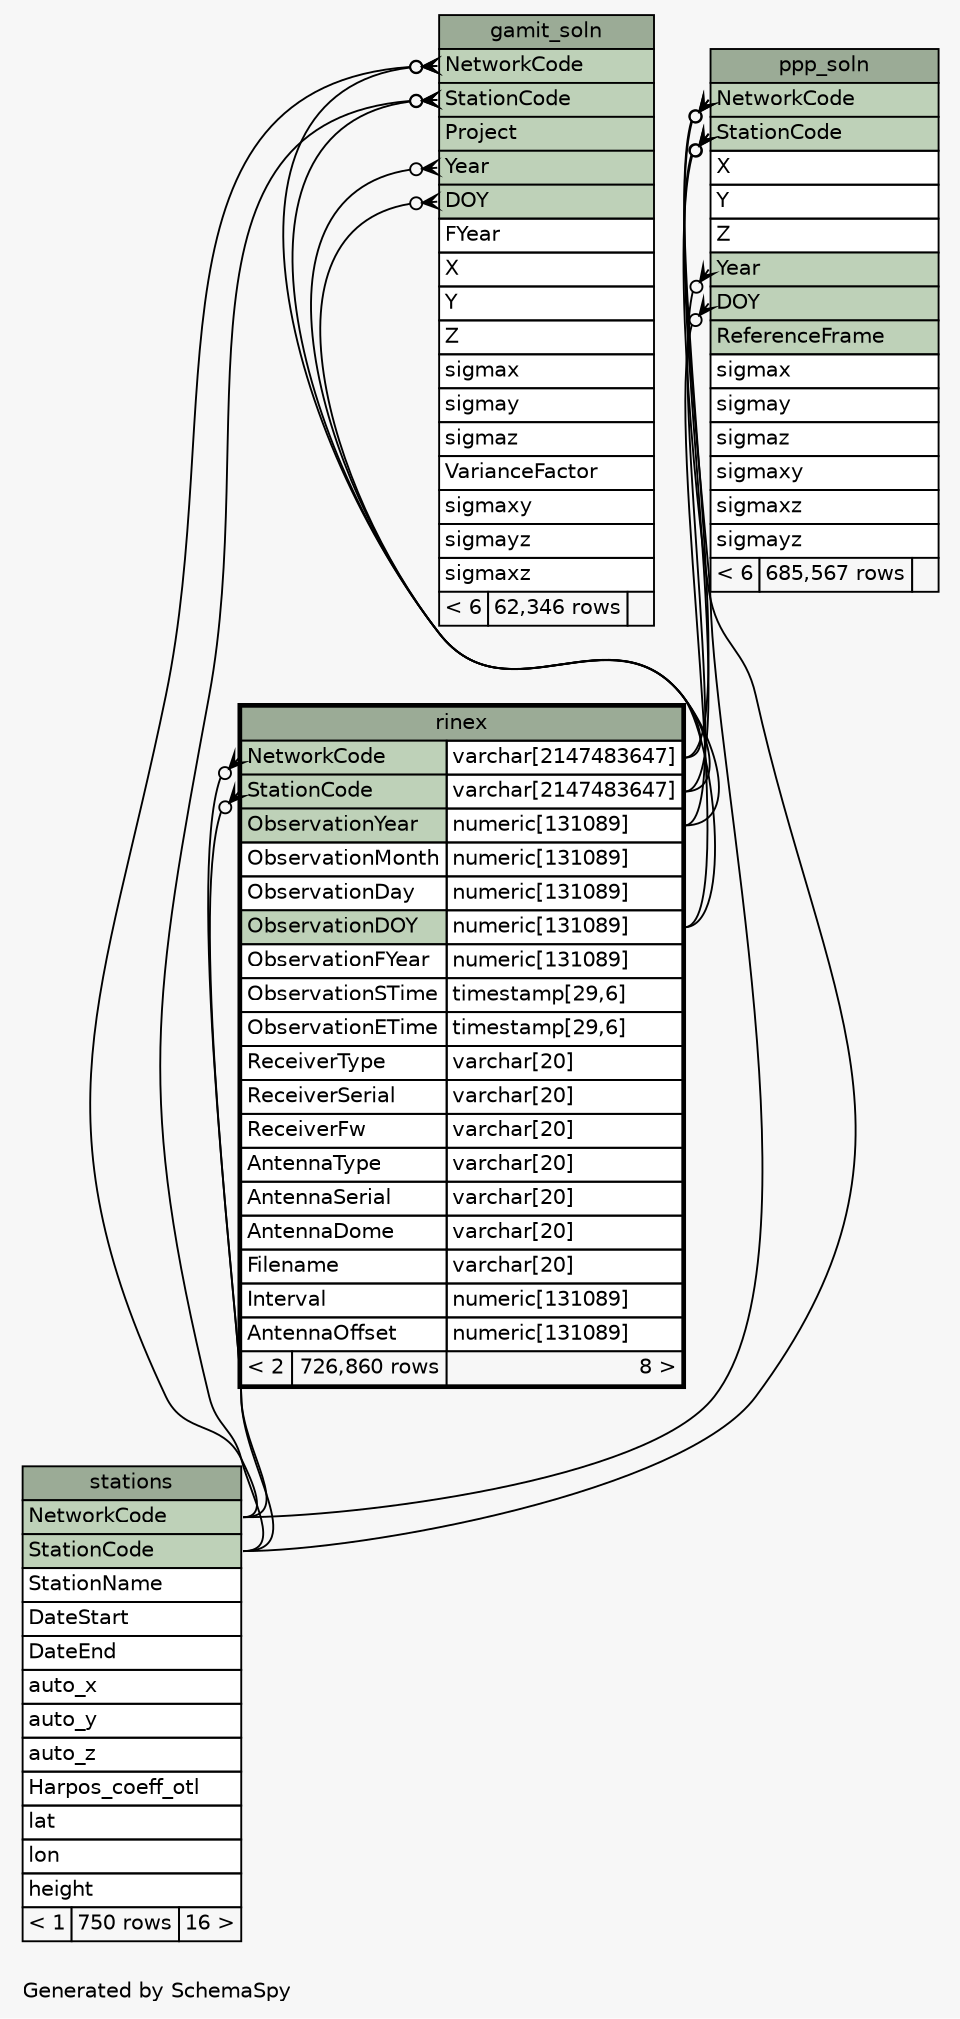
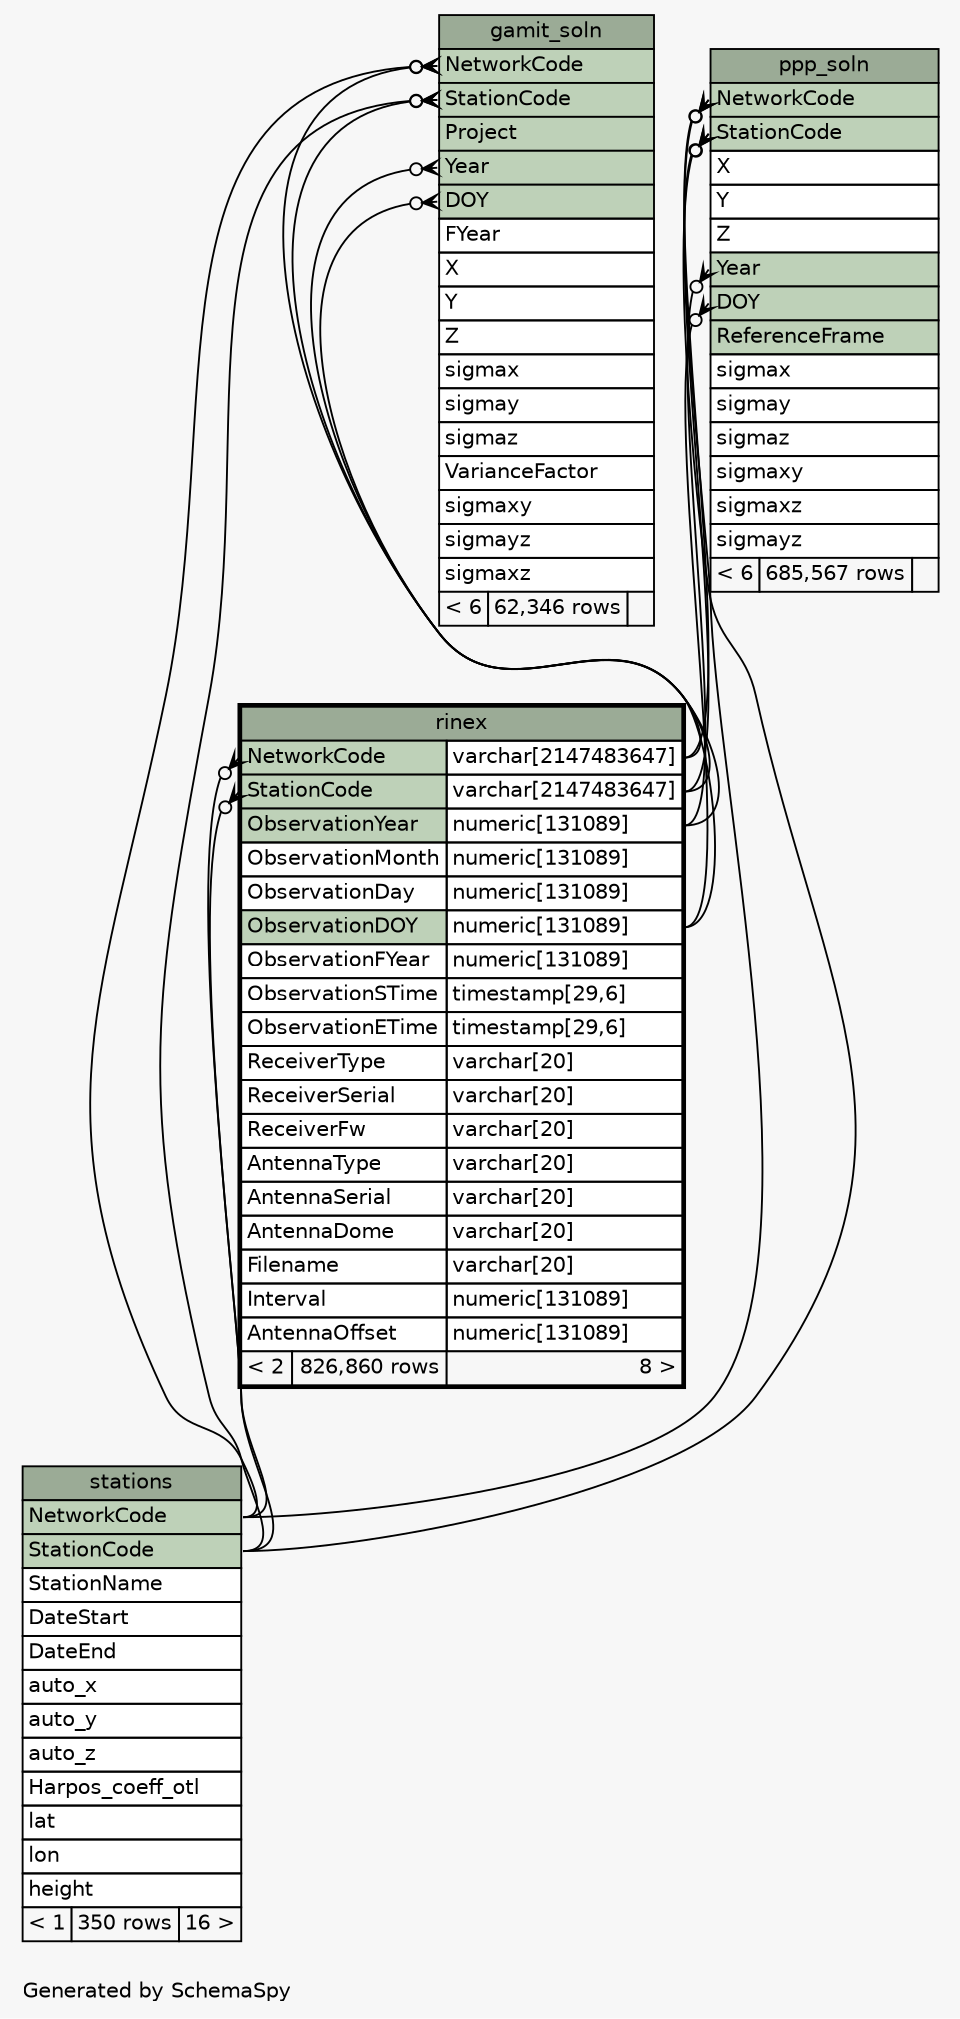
(370, 1367) -> (370, 1367)
(125, 1923) -> (125, 1923)
